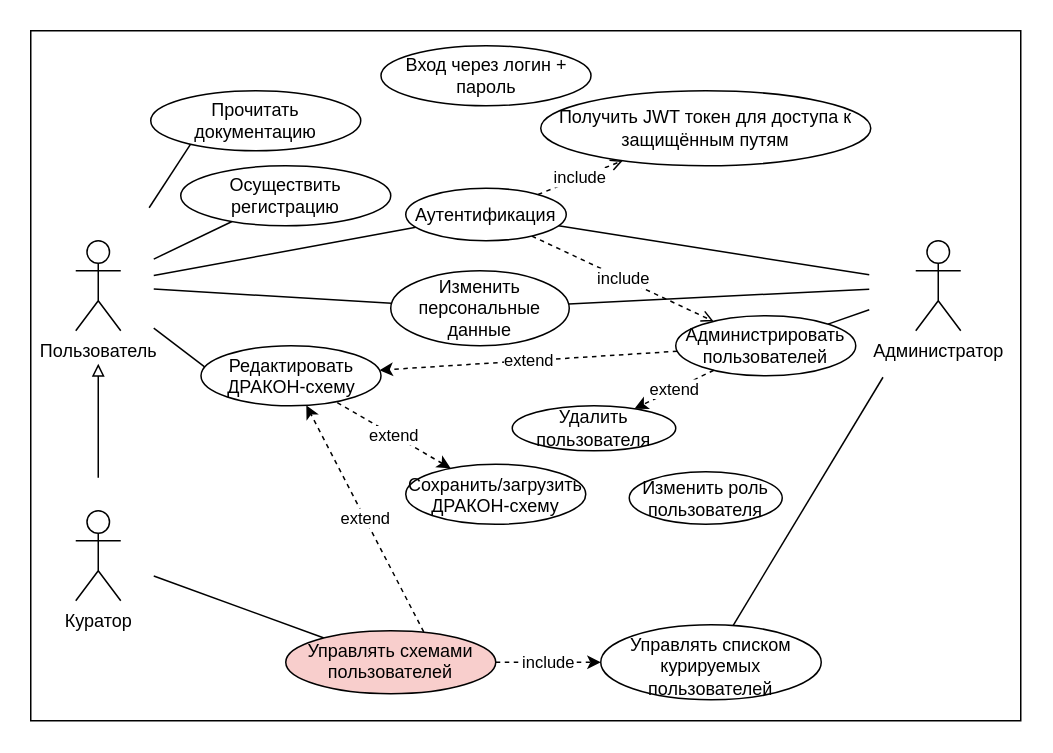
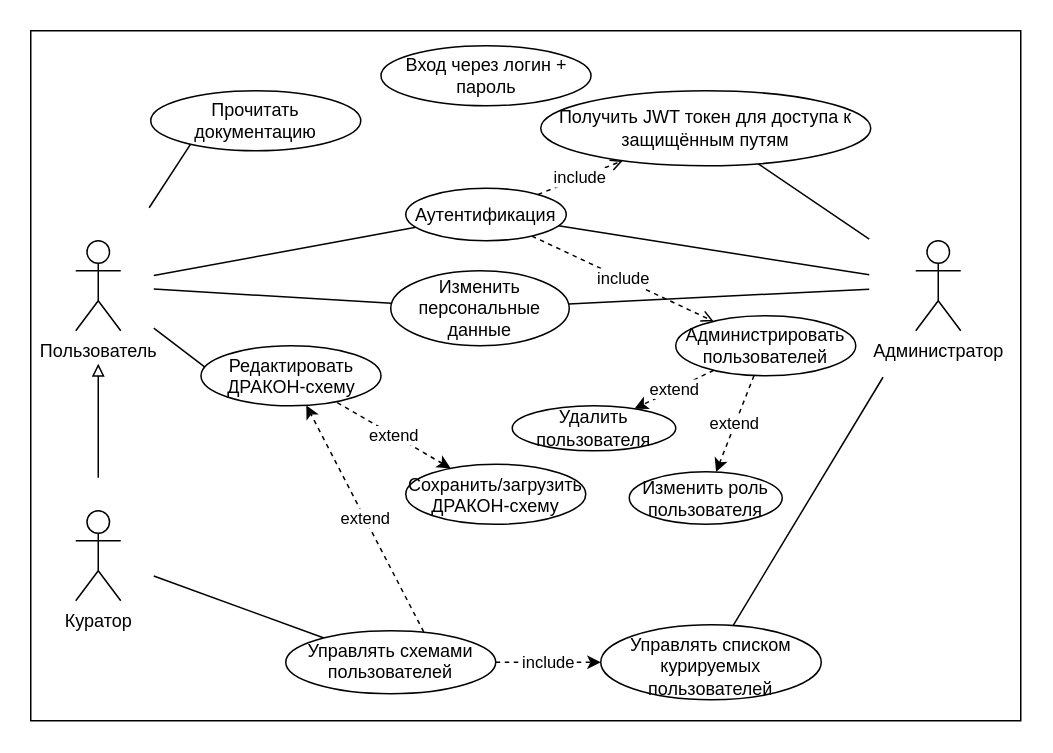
(286, 196) -> none
(193, 240) -> none
(849, 317) -> (814, 201)
(533, 360) -> (737, 419)
(391, 662) -> (391, 662)
